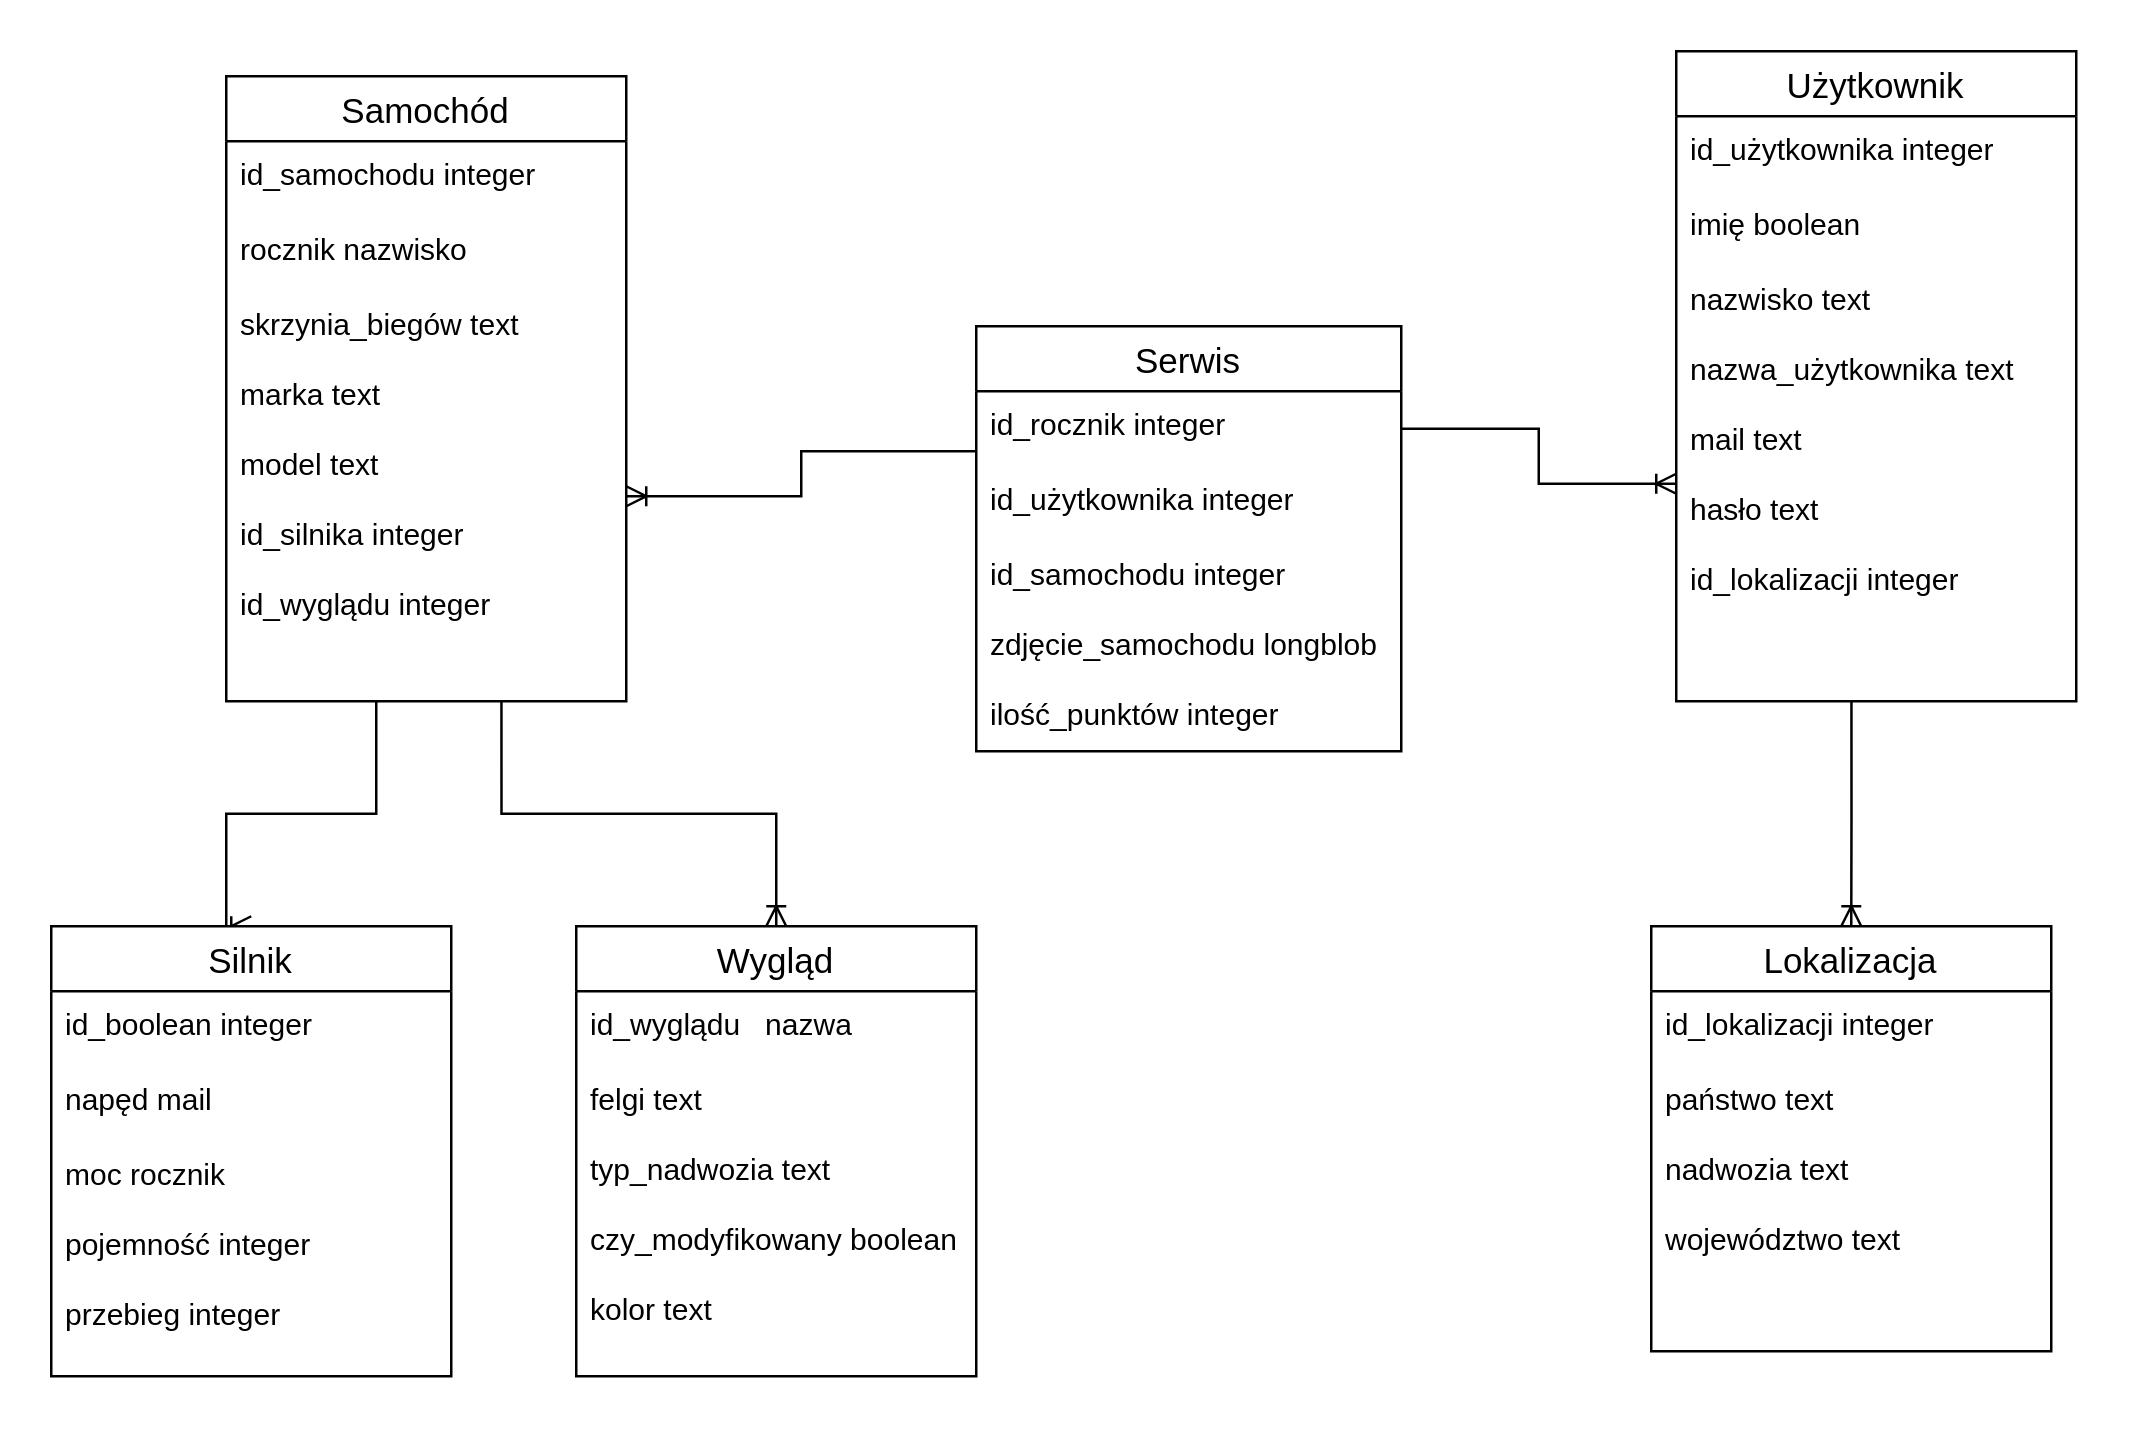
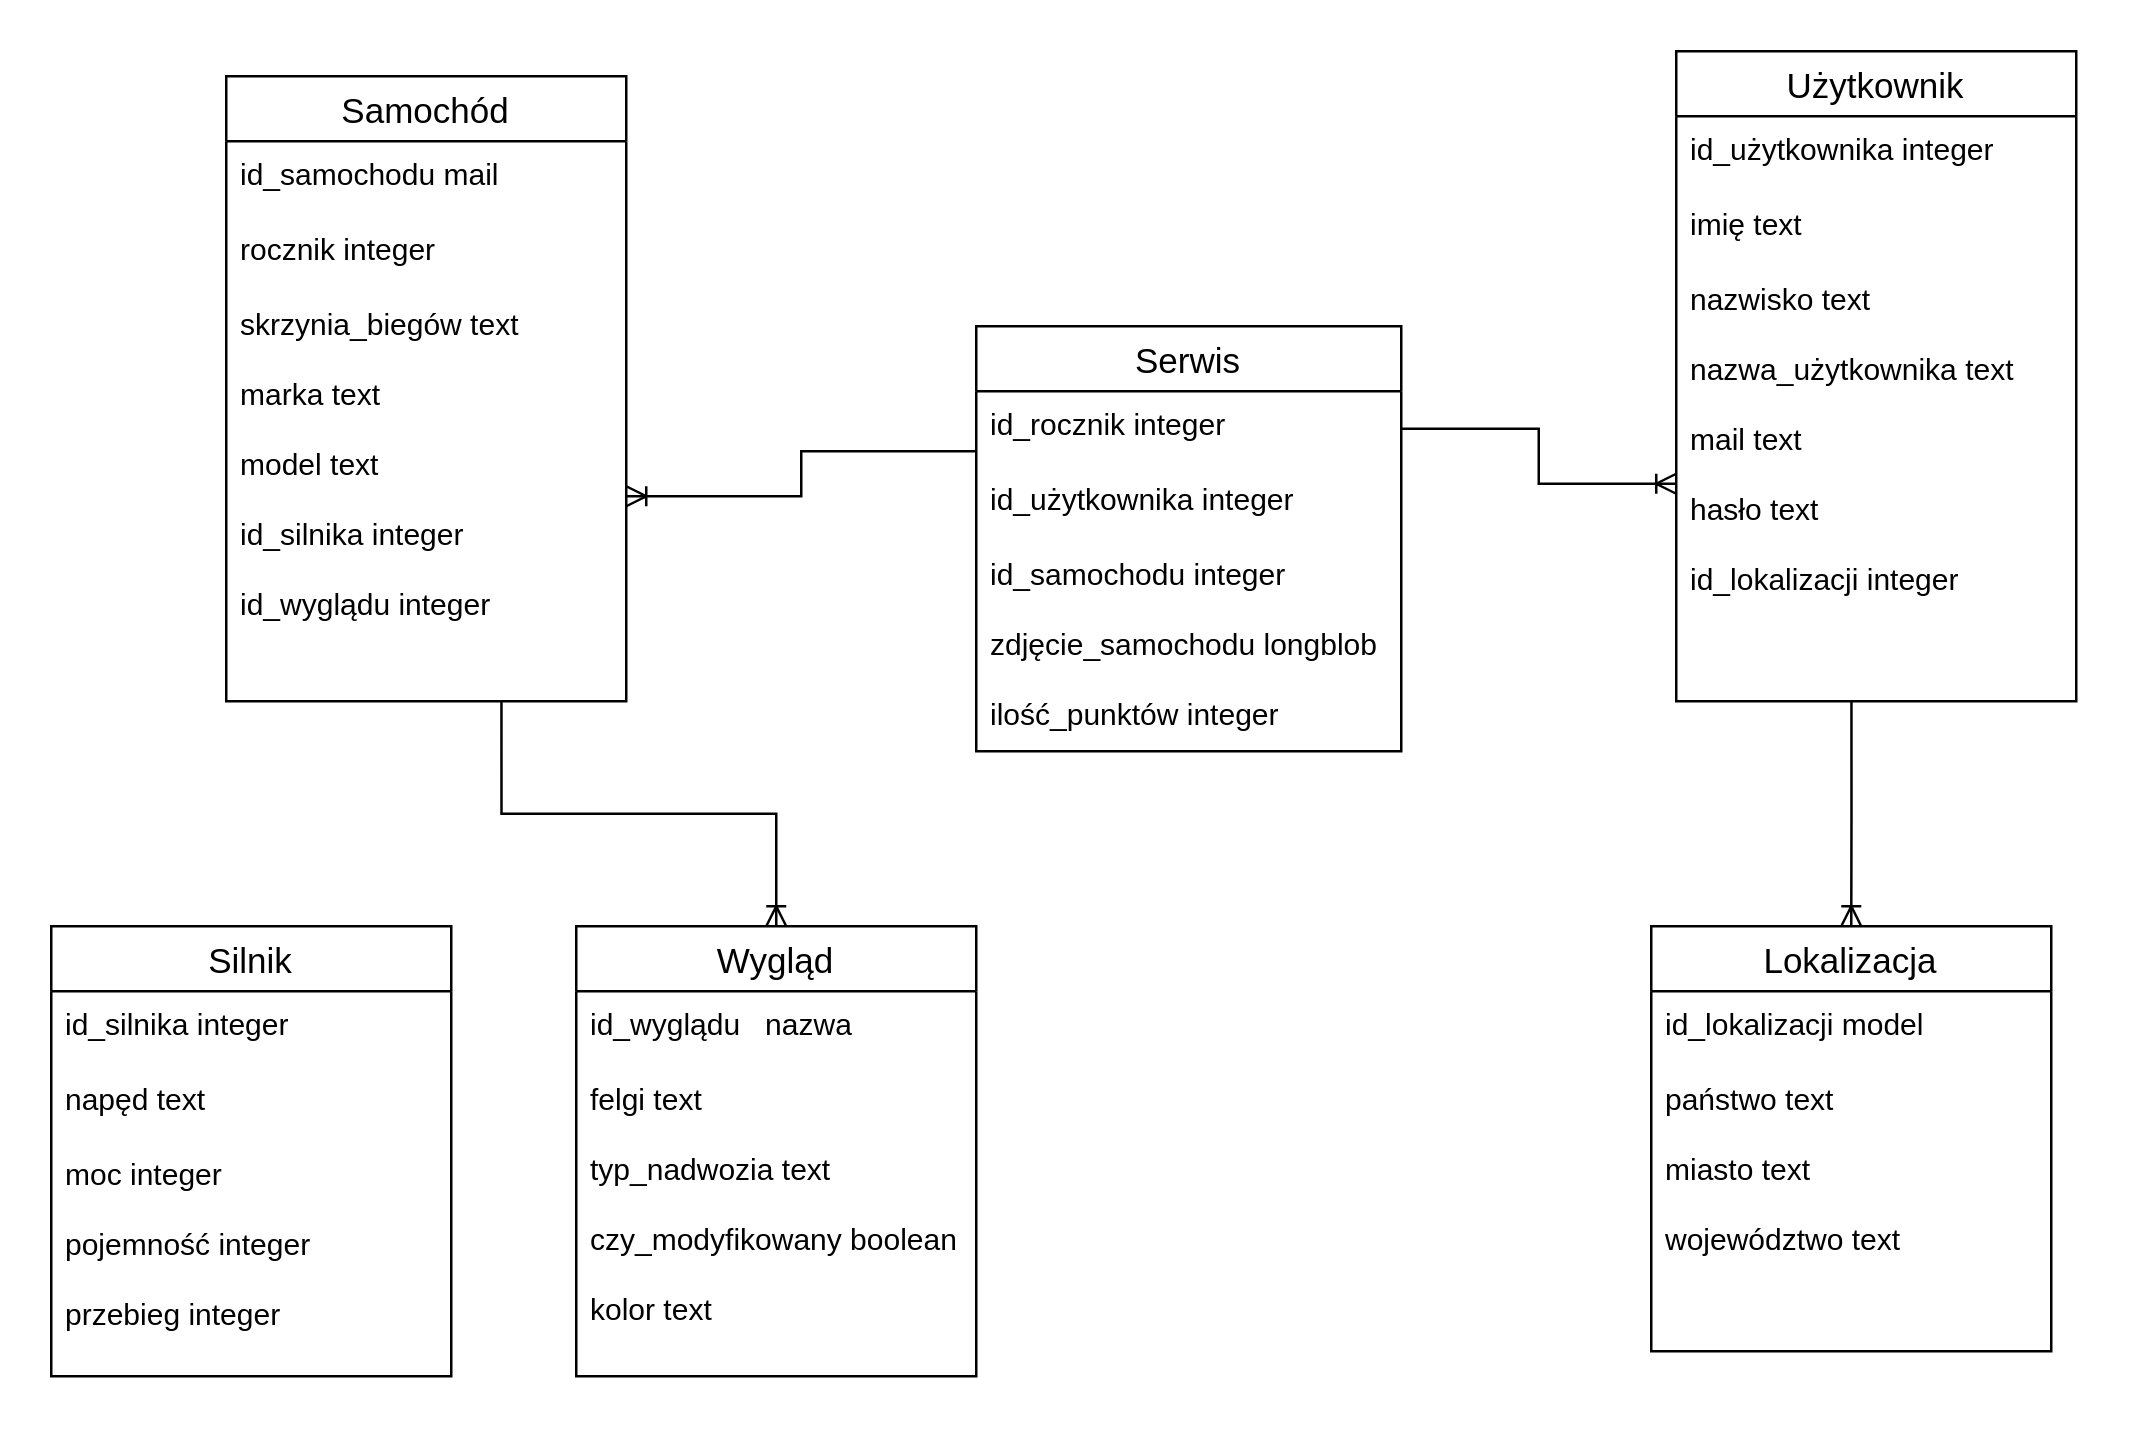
(396, 175) -> (367, 175)
(1775, 225) -> (1754, 225)
(363, 250) -> (354, 250)
(293, 814) -> none
(201, 1025) -> (193, 1025)
(1823, 1025) -> (1806, 1025)
(137, 1100) -> (145, 1100)
(1762, 1100) -> (1762, 1100)
(150, 1175) -> (150, 1175)
